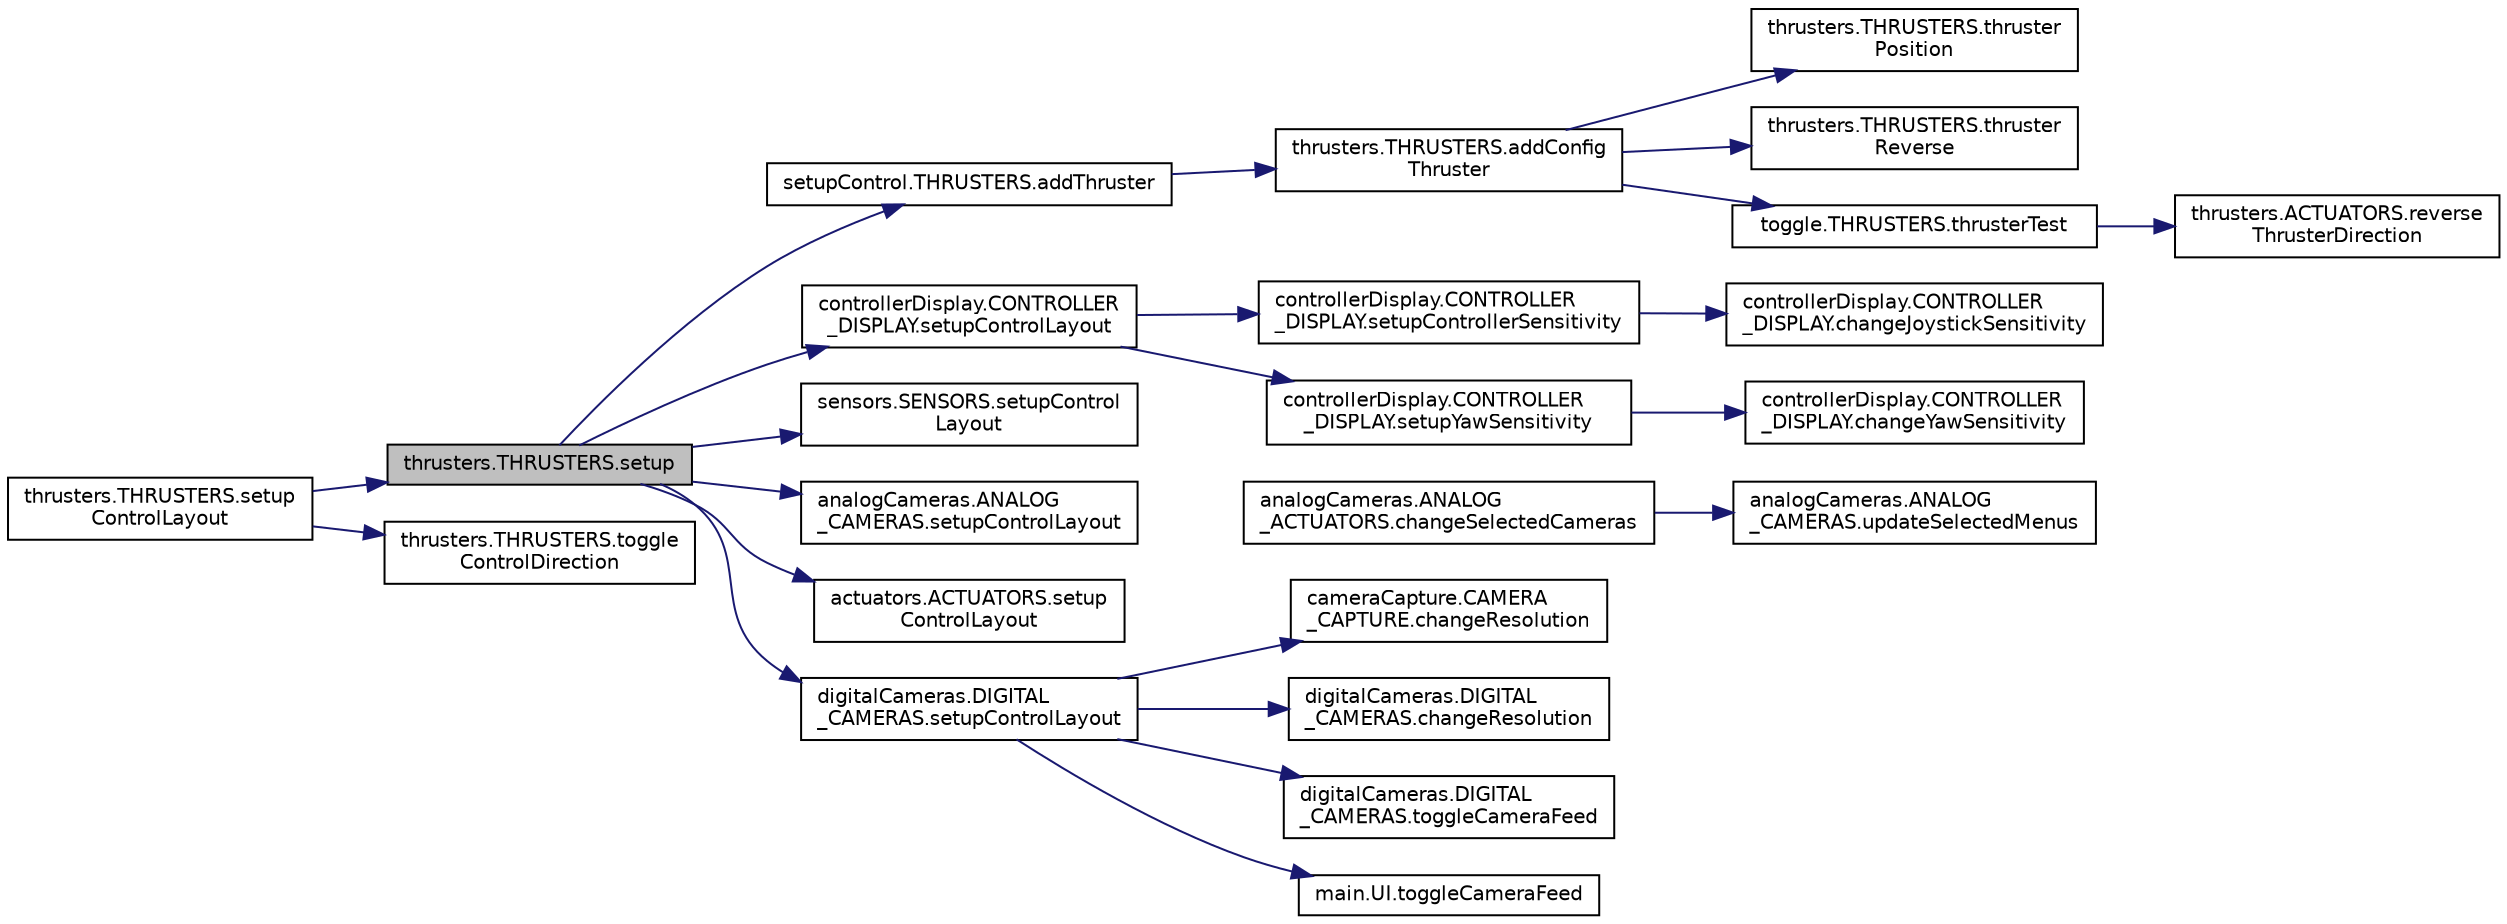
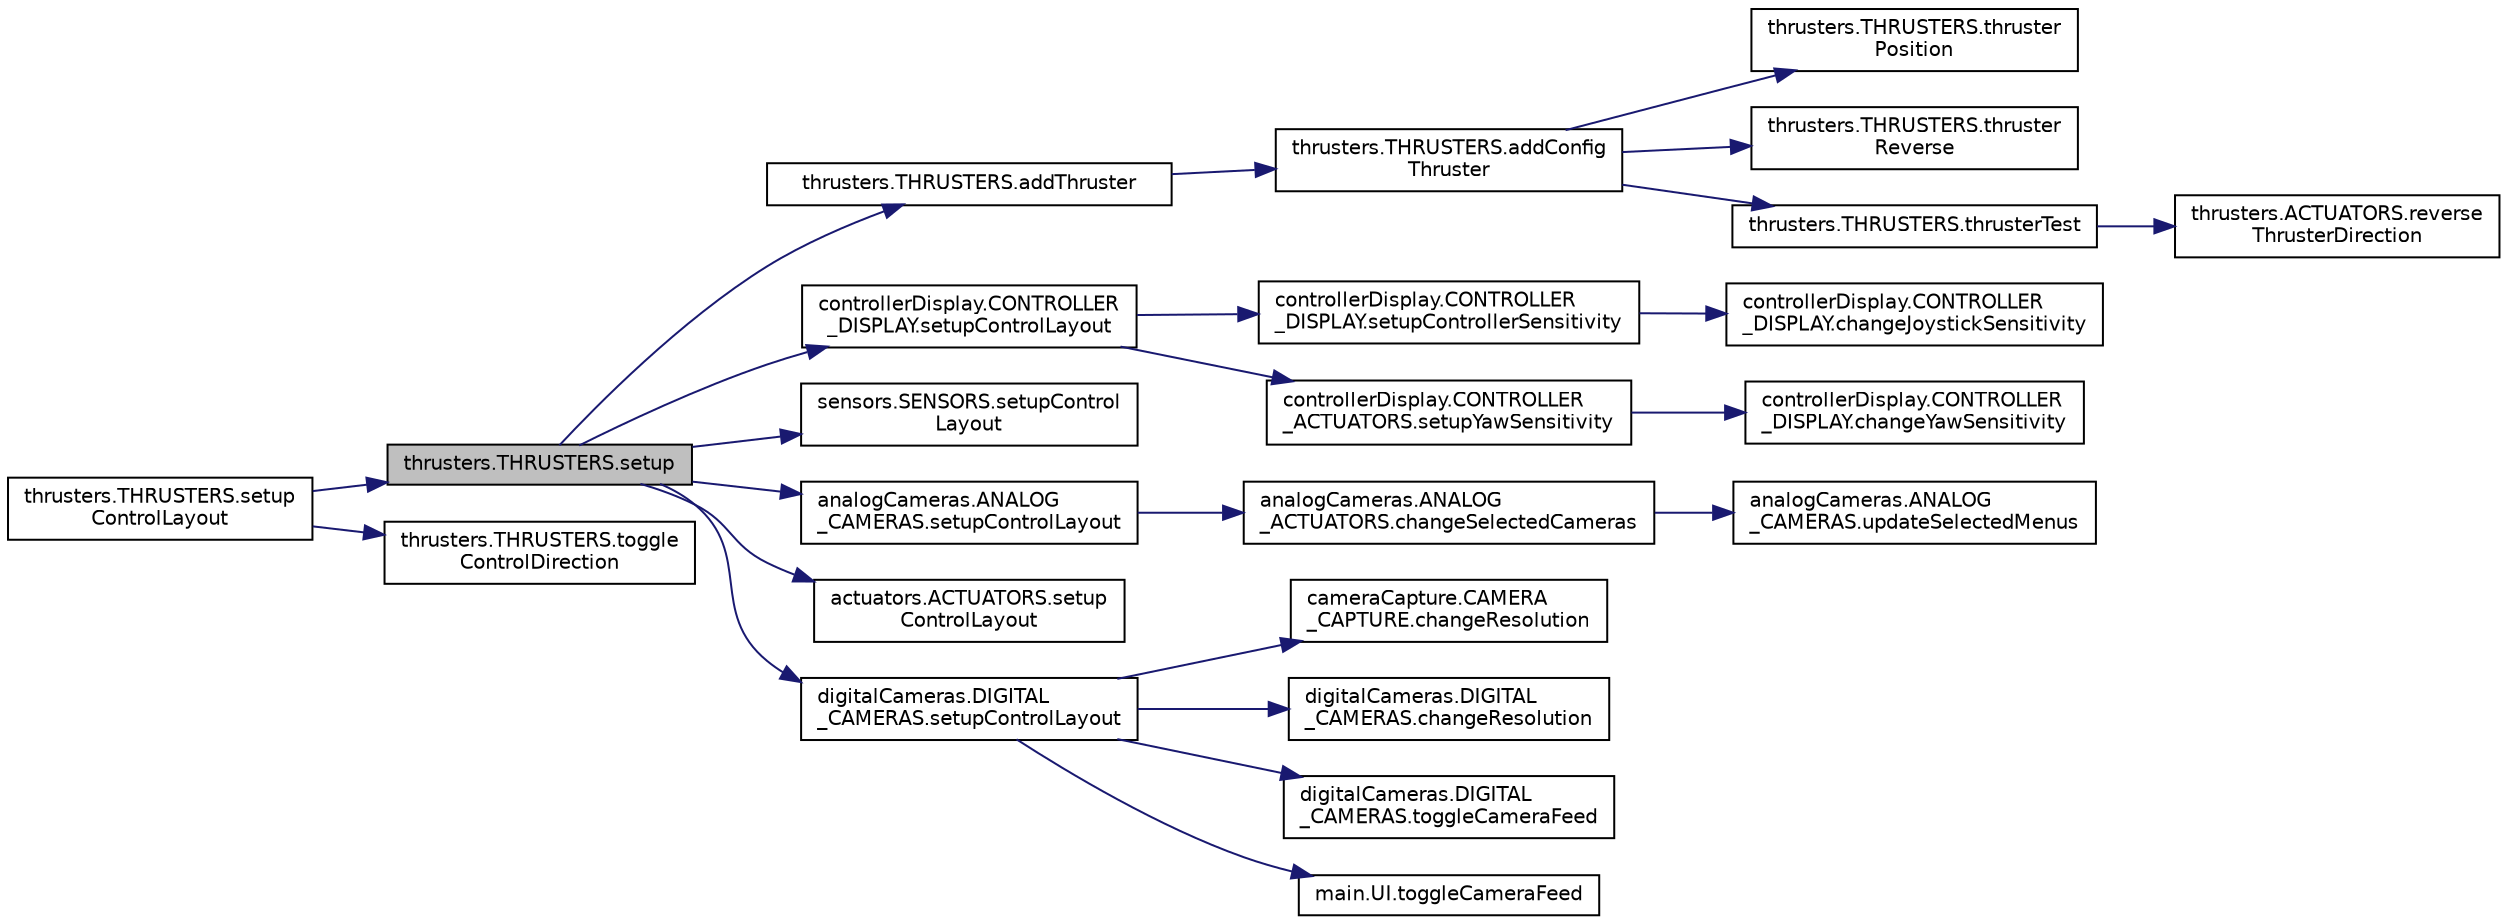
(969, 184) -> (969, 184)
(1915, 226) -> (1915, 226)
(1449, 413) -> (1449, 413)
none -> (1180, 513)
